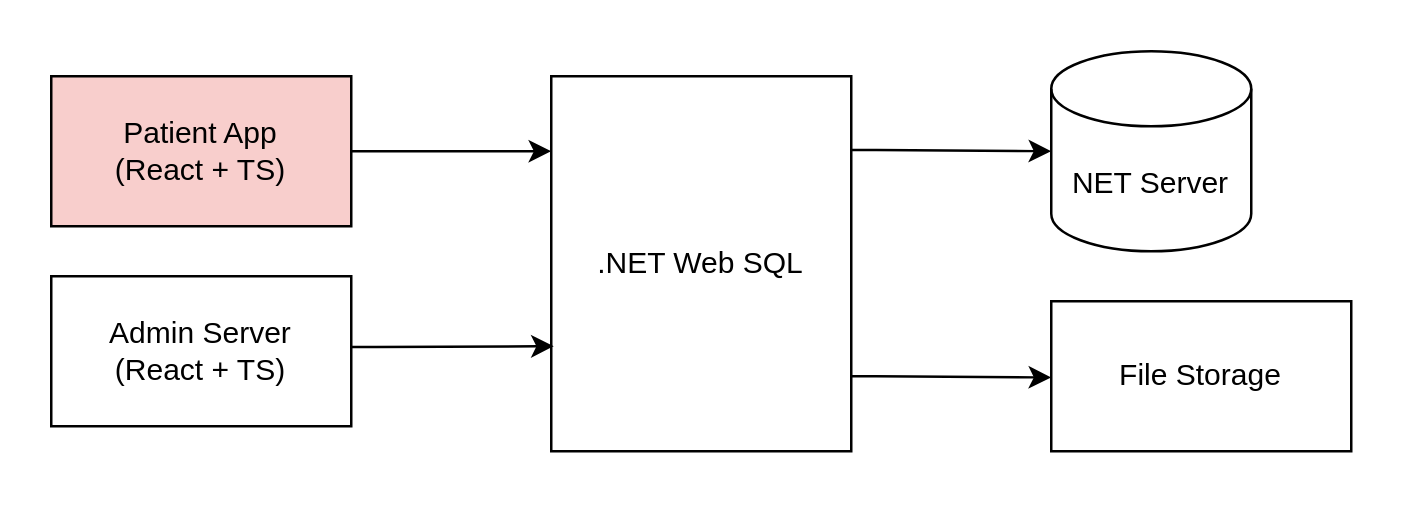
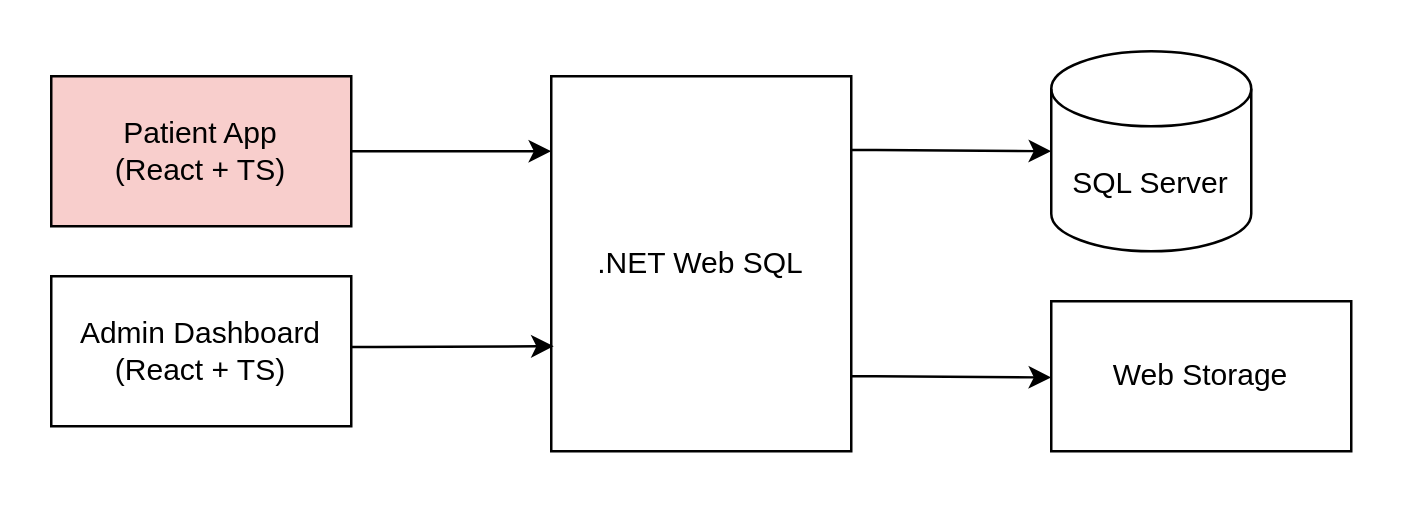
(1151, 184) -> (1151, 184)
(201, 351) -> (201, 351)
(1201, 376) -> (1201, 376)
